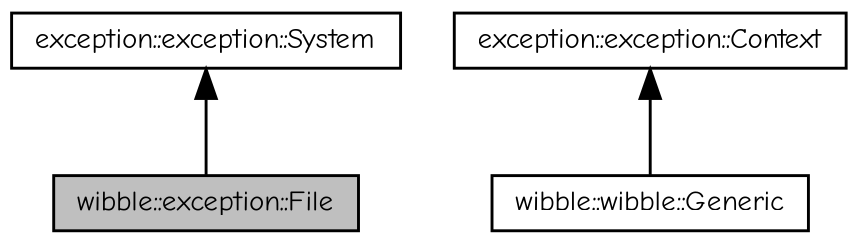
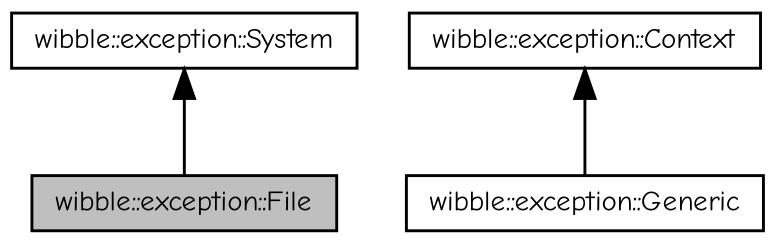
(206, 41) -> (184, 41)
(650, 41) -> (585, 41)
(650, 203) -> (585, 203)
